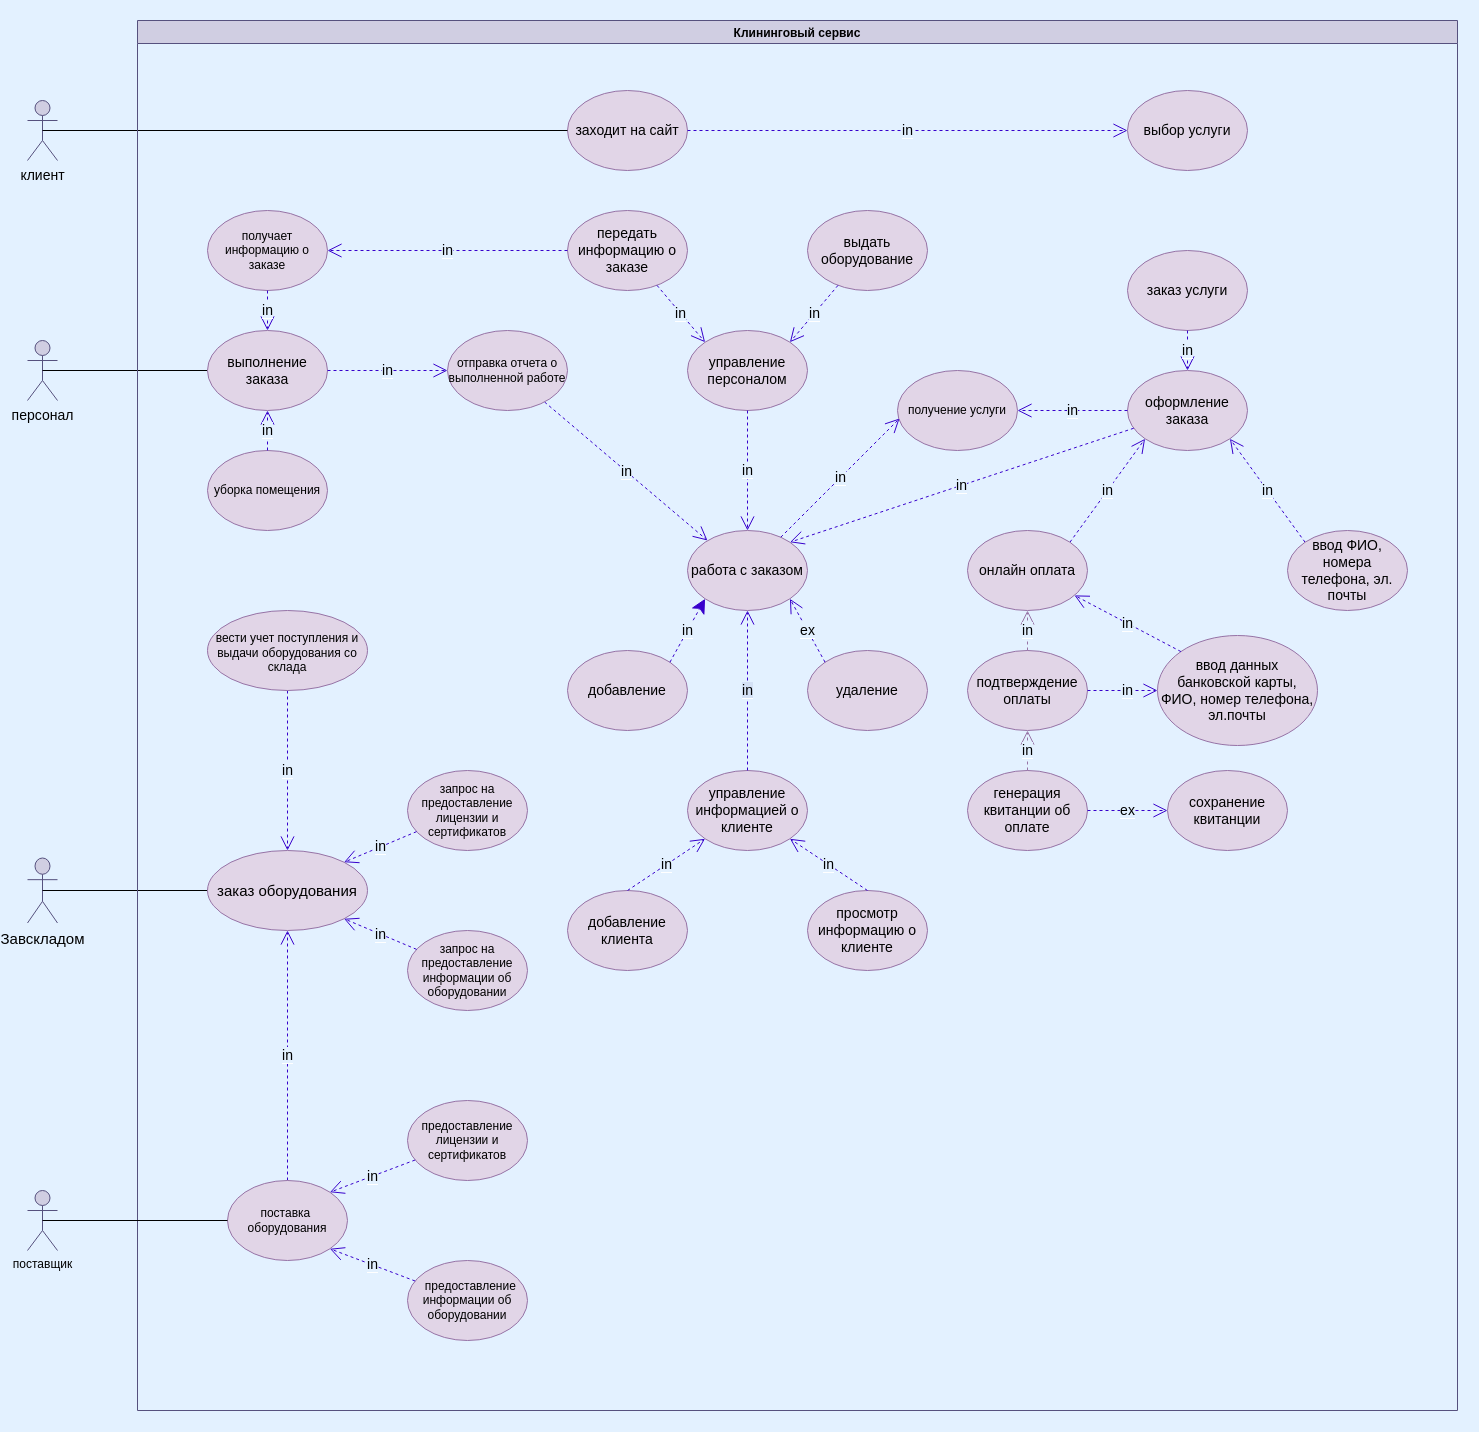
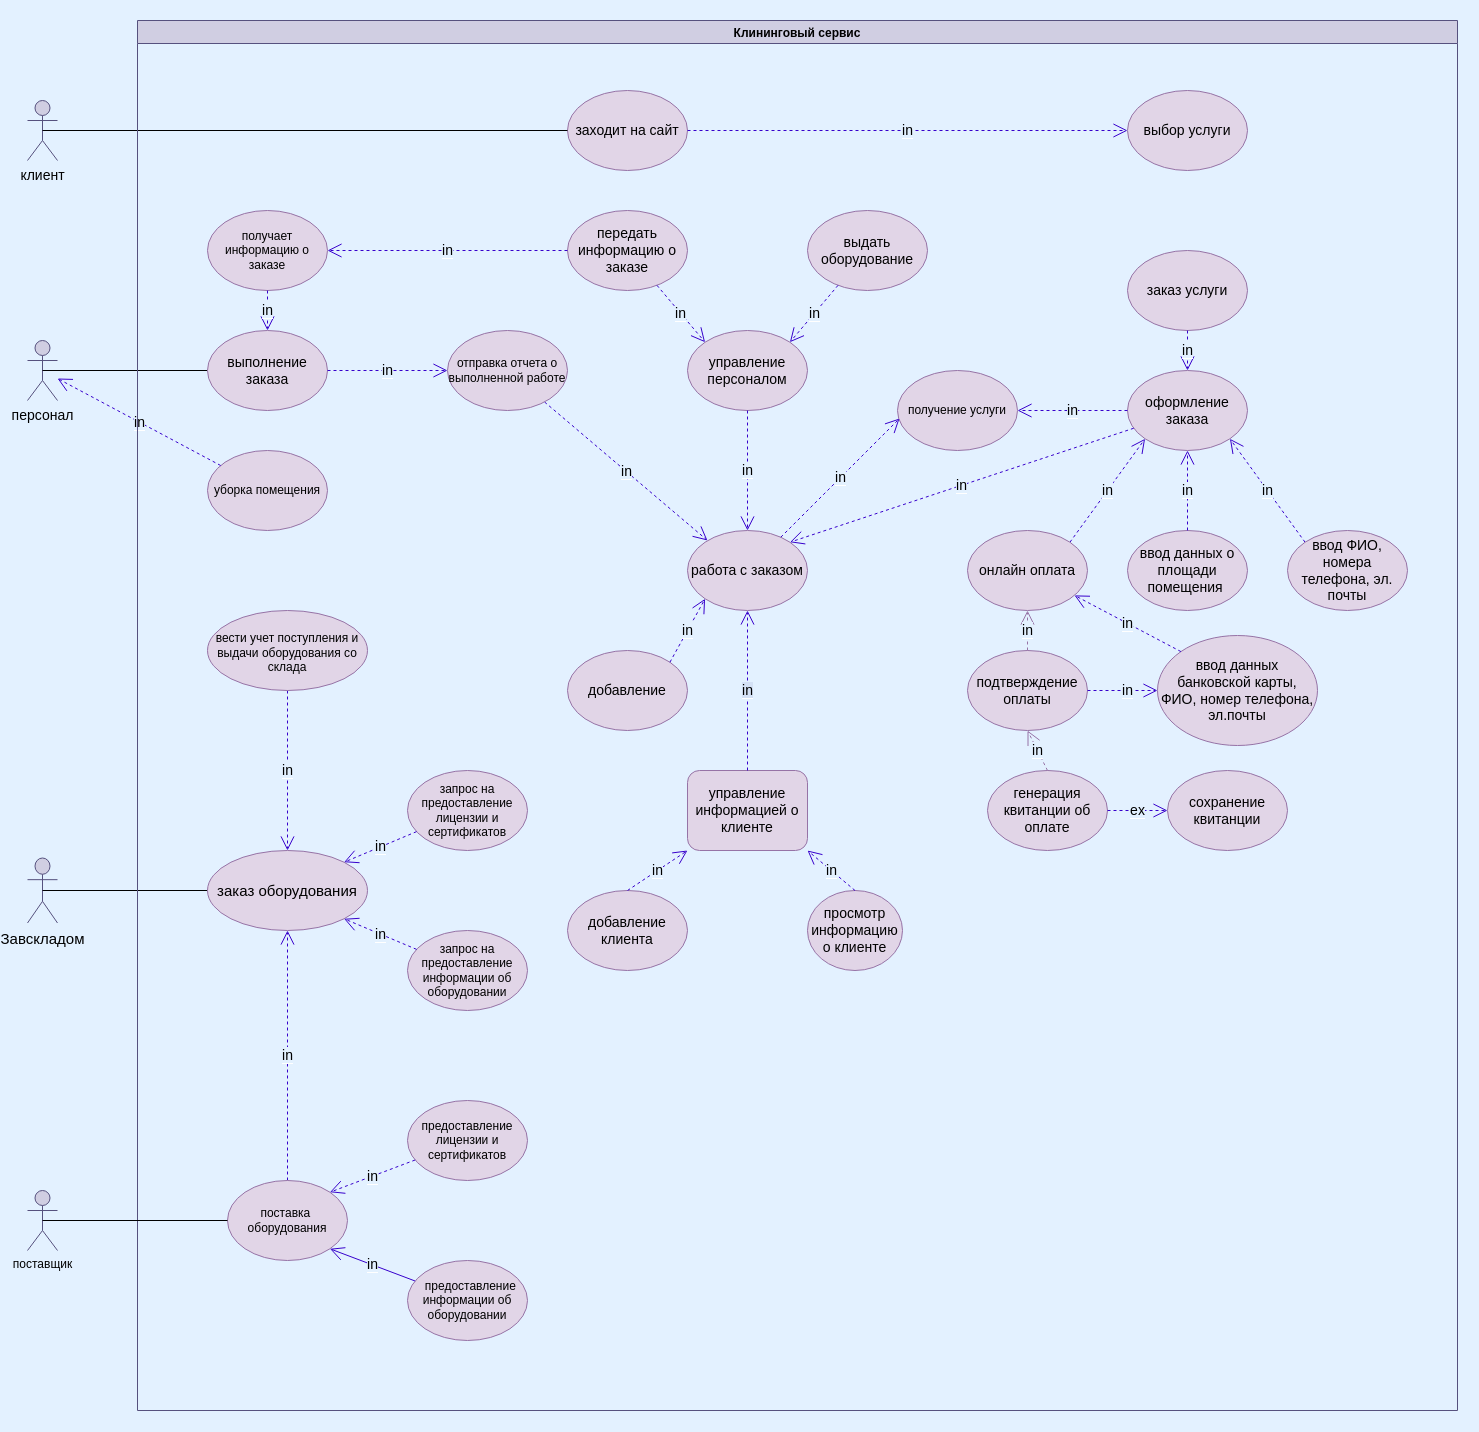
(268, 432) -> (140, 423)
none -> (1188, 492)
none -> (1188, 571)
(699, 610) -> (701, 606)
(808, 631) -> none
(868, 691) -> none
(748, 811) -> (748, 811)
(1028, 811) -> (1048, 811)
(868, 931) -> (855, 931)
(397, 1274) -> (397, 1274)
